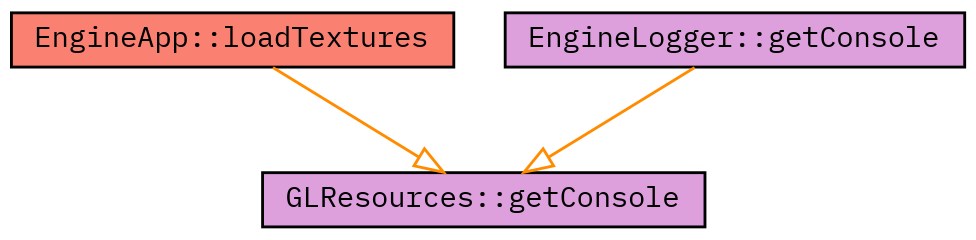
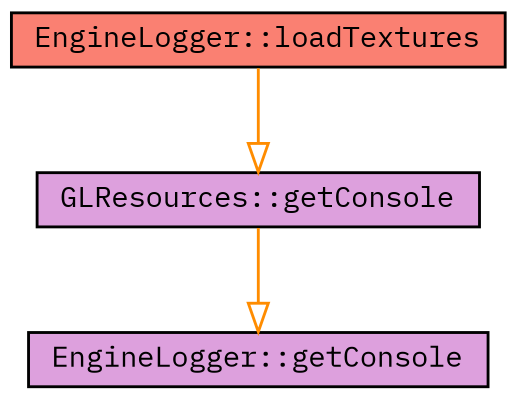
(233, 40) -> (258, 40)
(622, 112) -> (258, 265)
